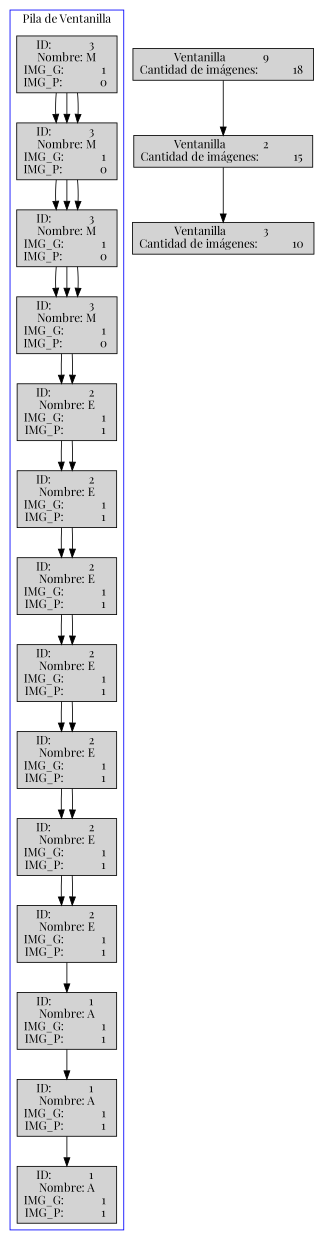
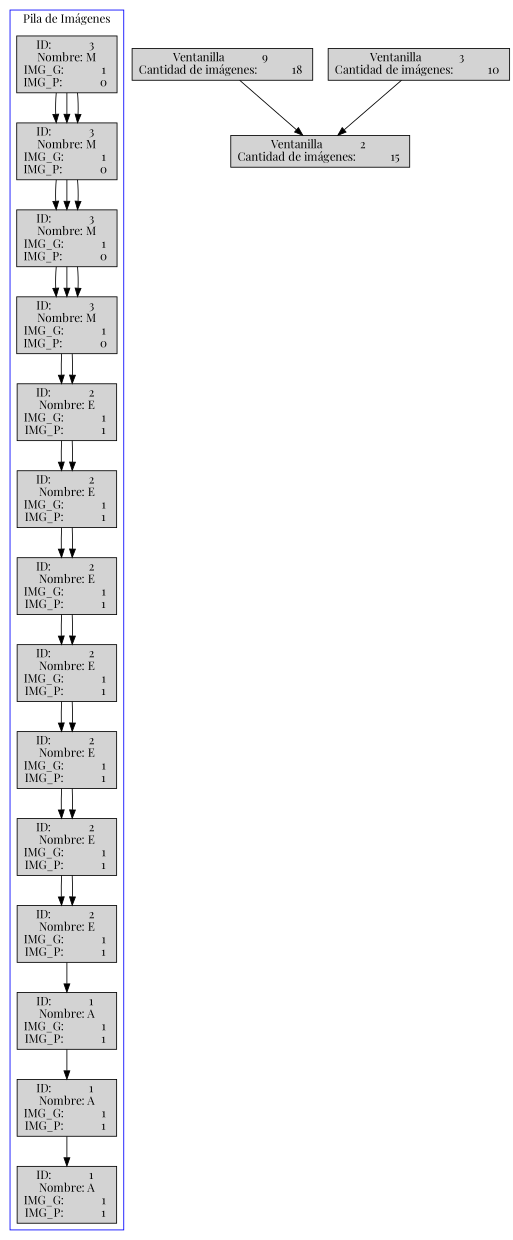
(67, 20) -> (67, 20)
(223, 191) -> (373, 105)
